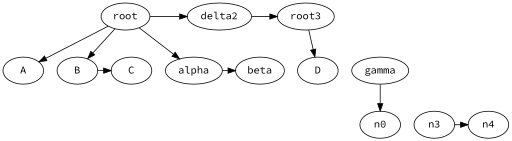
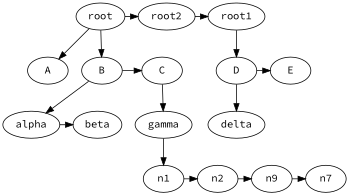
(219, 17) -> (167, 17)
(306, 17) -> (236, 17)
(156, 41) -> (70, 95)
none -> (291, 71)
none -> (163, 94)
none -> (236, 125)
(380, 125) -> (164, 179)
(434, 125) -> (272, 179)
(488, 125) -> (326, 179)
none -> (218, 179)
